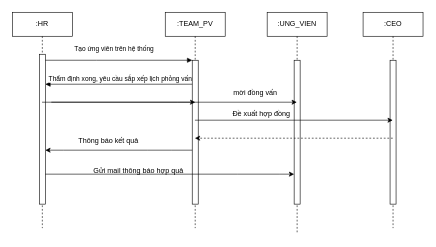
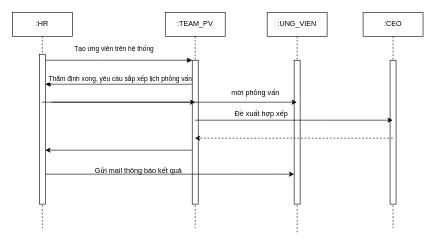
(256, 93) -> (256, 93)
(262, 114) -> (262, 114)
(108, 141) -> none
(139, 171) -> (139, 171)
